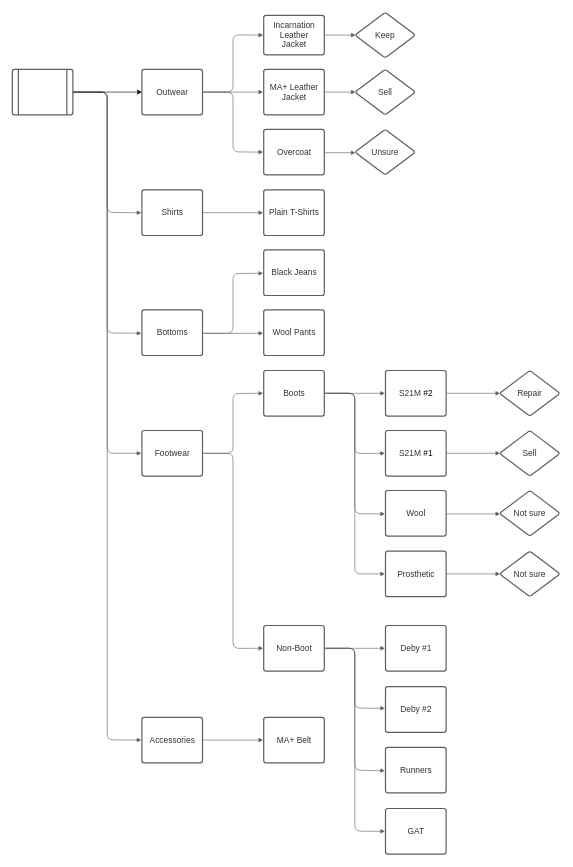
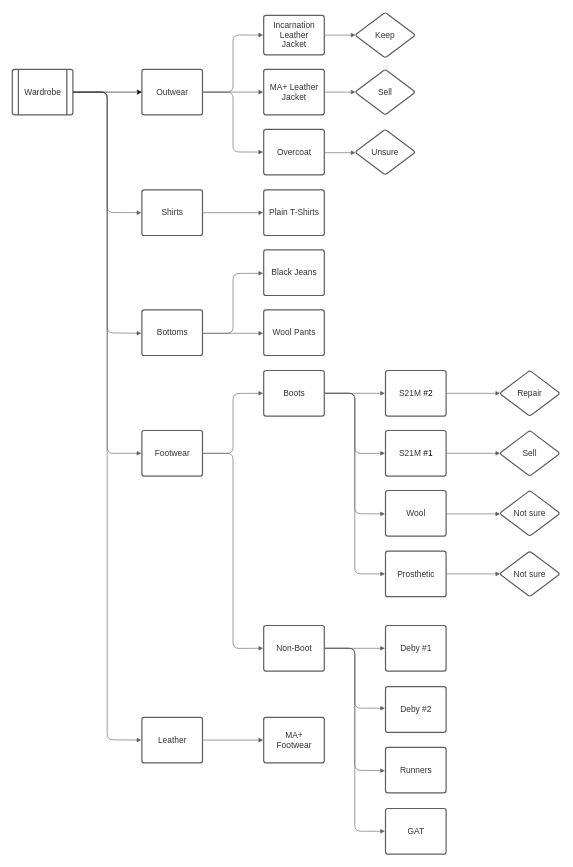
none -> (43, 92)
(173, 740) -> (173, 740)
(294, 740) -> (294, 740)
